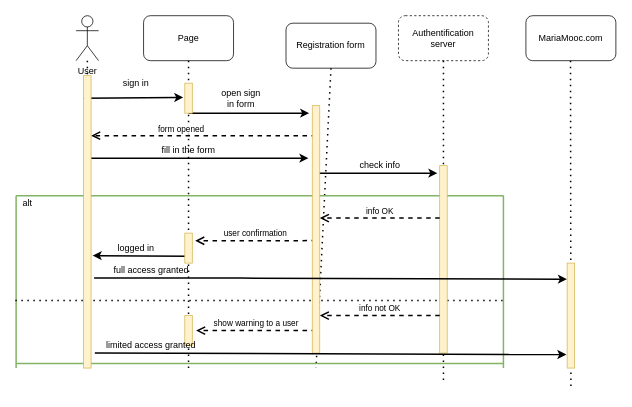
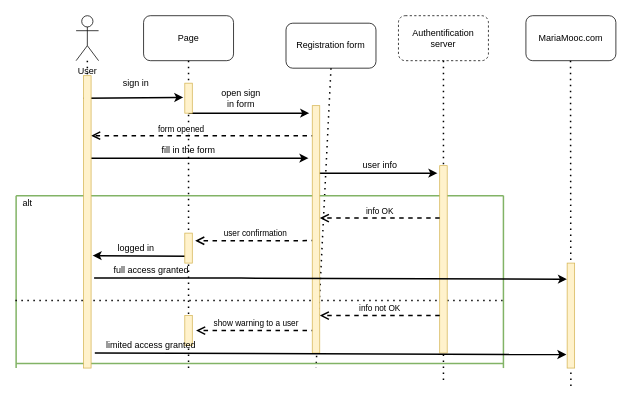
(380, 165) -> (380, 165)
